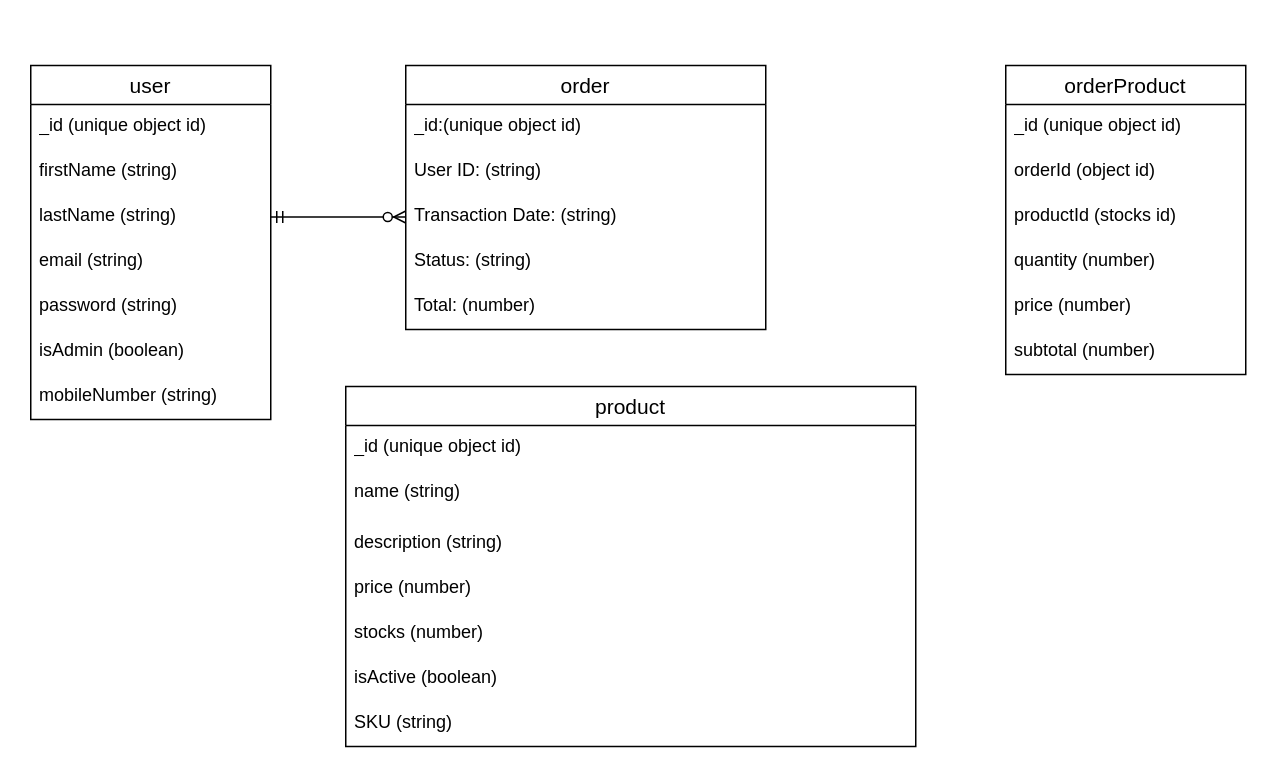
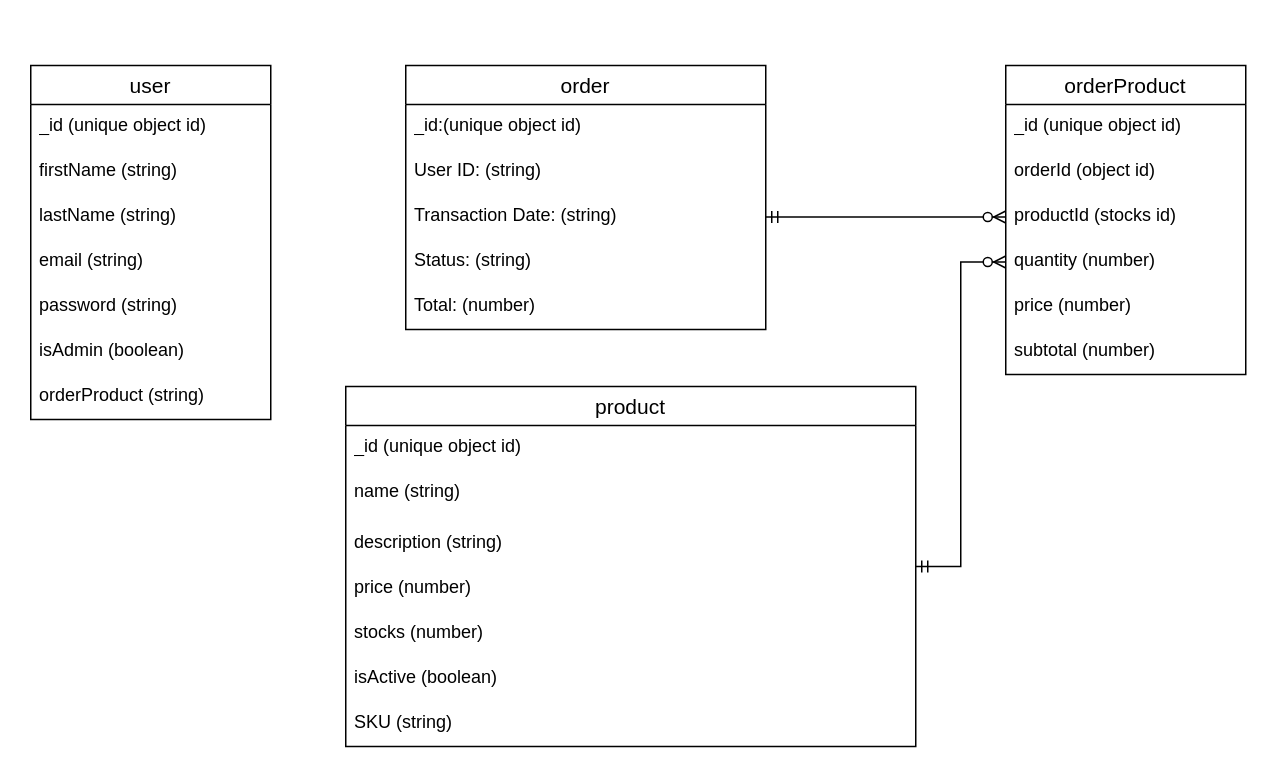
(337, 217) -> none
none -> (885, 217)
(136, 396) -> (141, 396)
none -> (961, 415)
